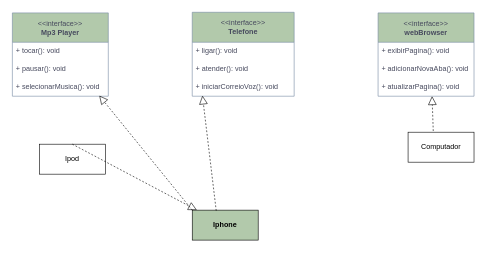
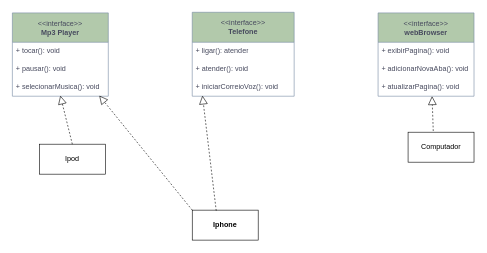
(221, 51) -> (228, 51)
(129, 174) -> (67, 124)
(225, 225) -> (225, 225)
